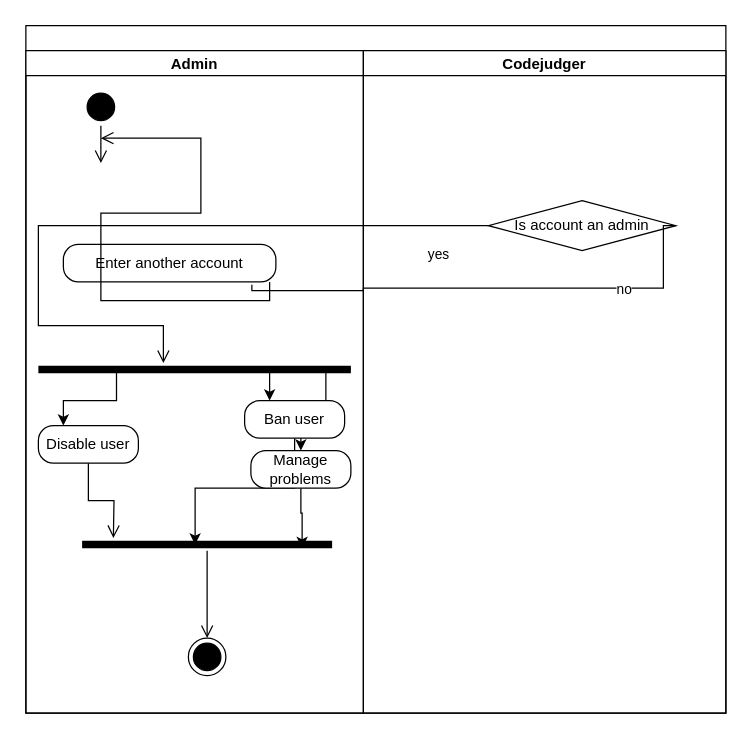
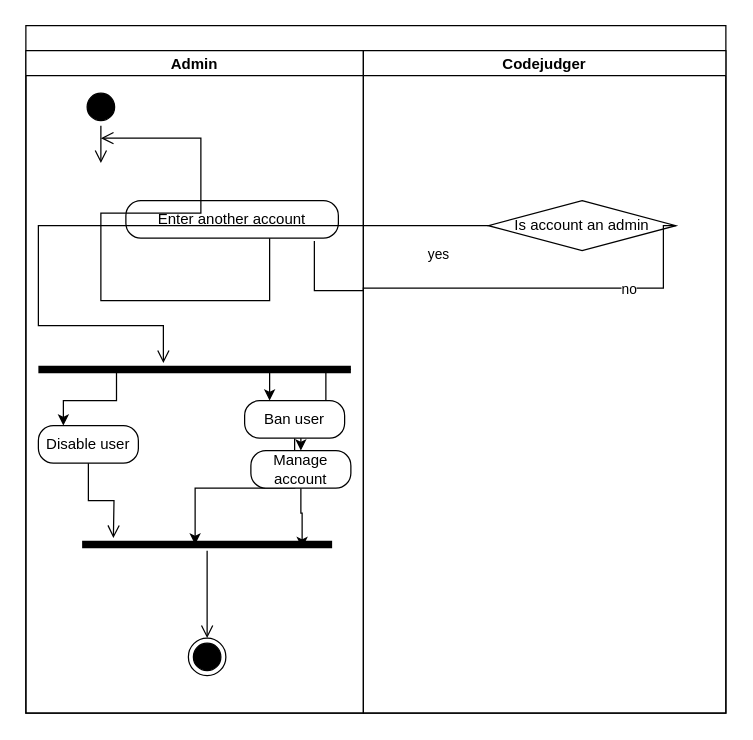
(169, 263) -> (232, 219)
(301, 469) -> (301, 469)
